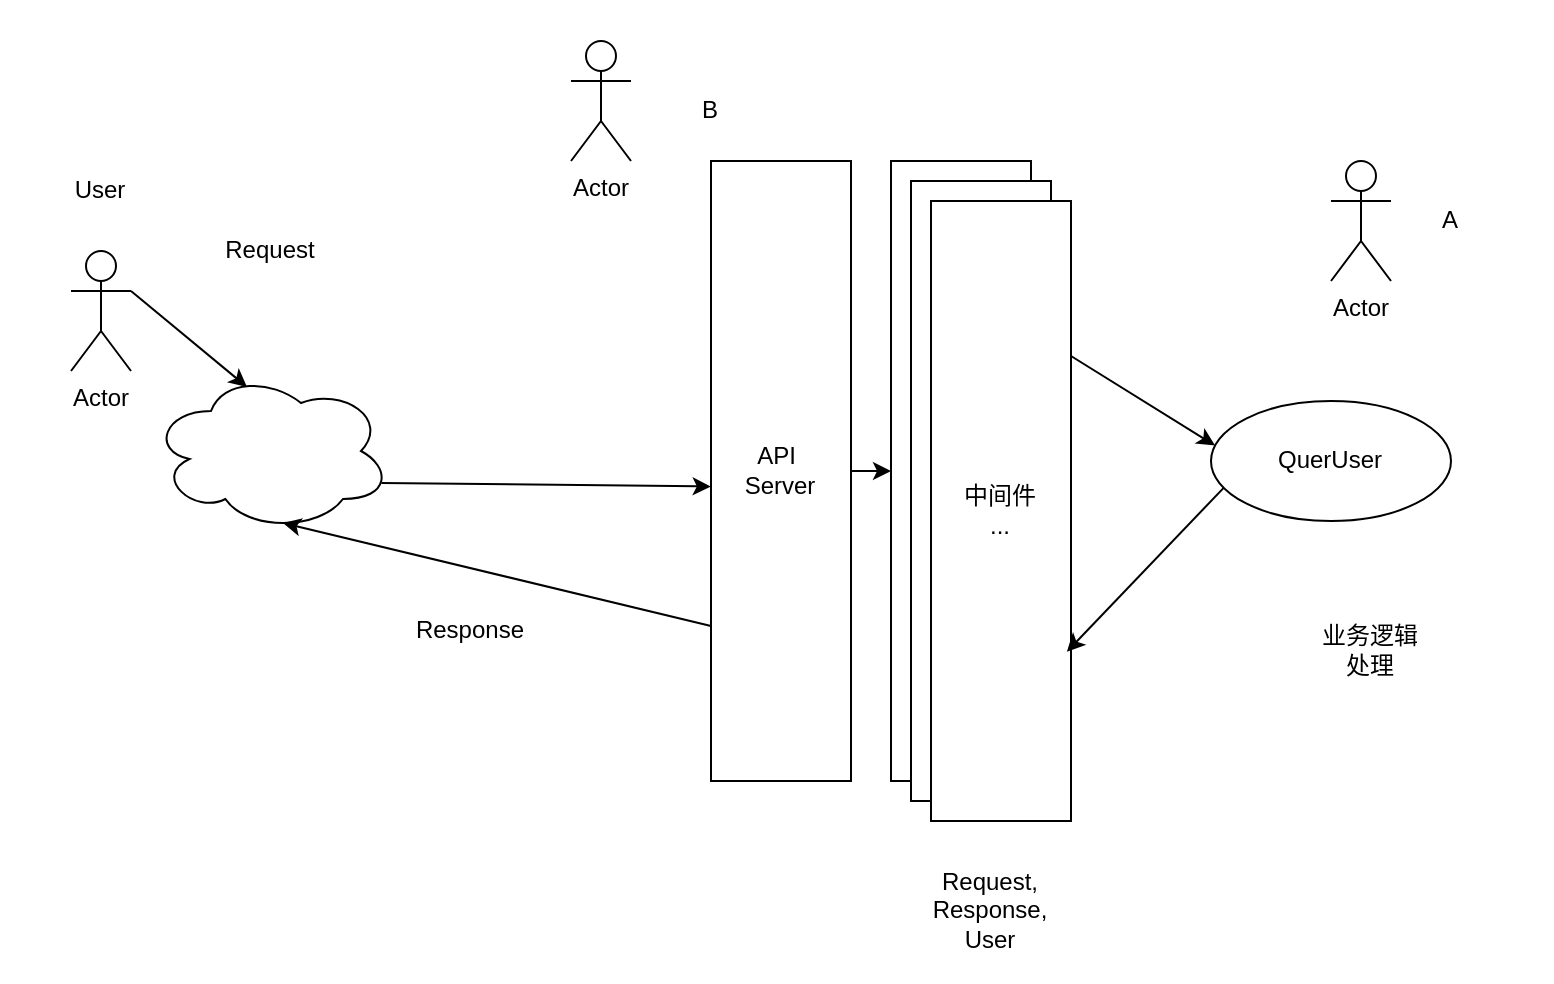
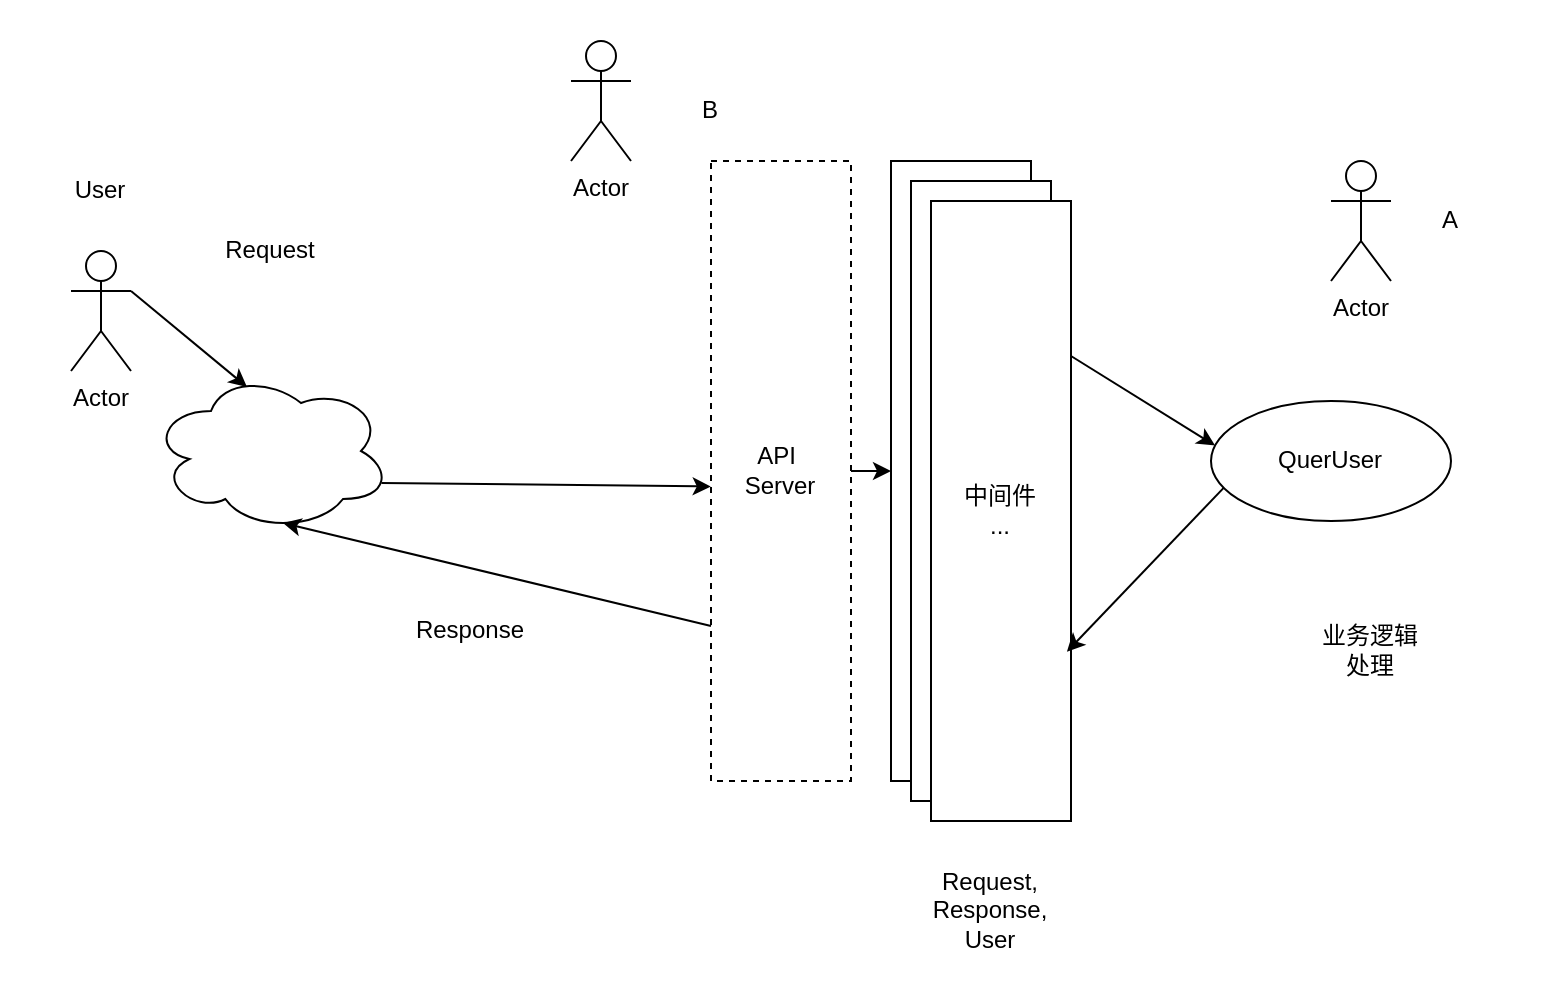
(781, 471) -> (781, 471)
